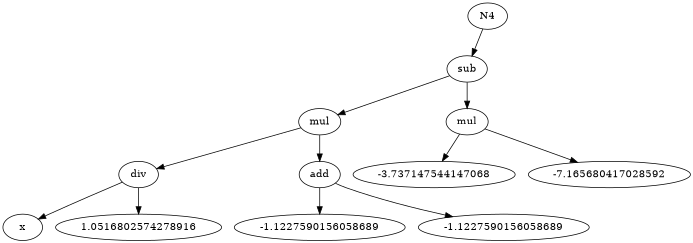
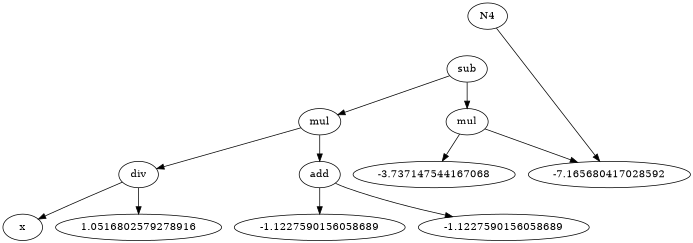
(479, 39) -> (546, 92)
(434, 175) -> (434, 175)
(139, 227) -> (139, 227)
